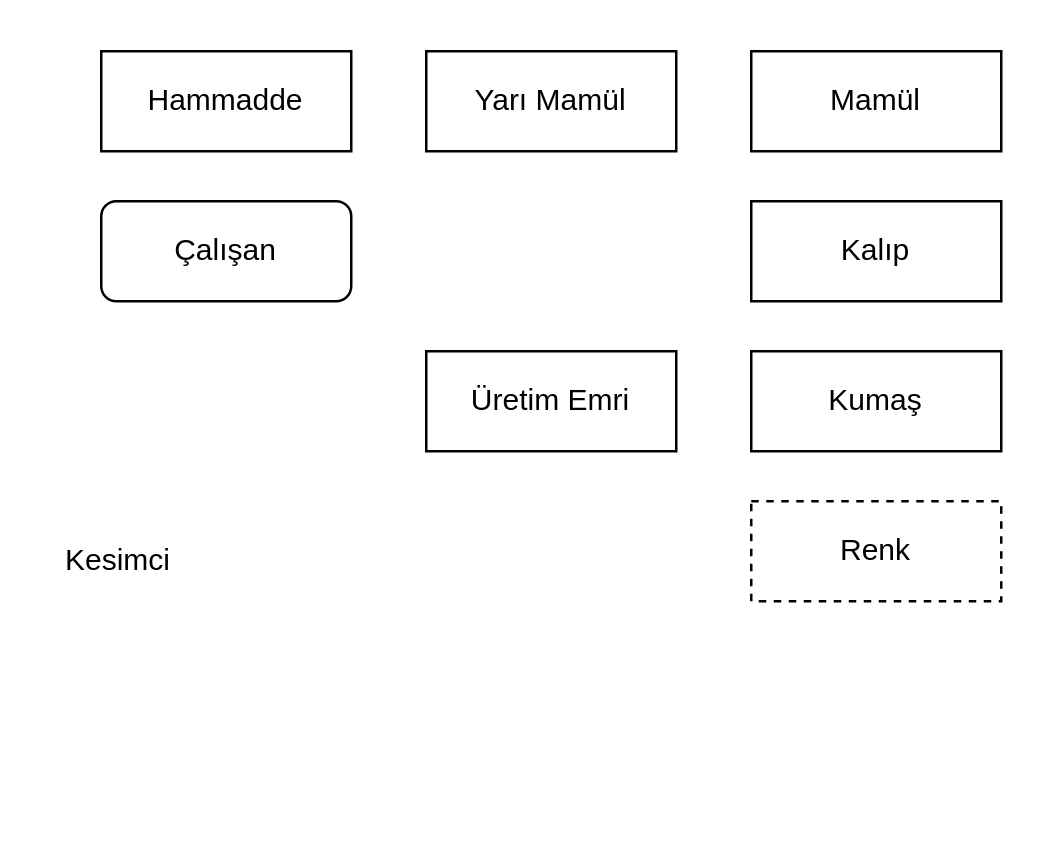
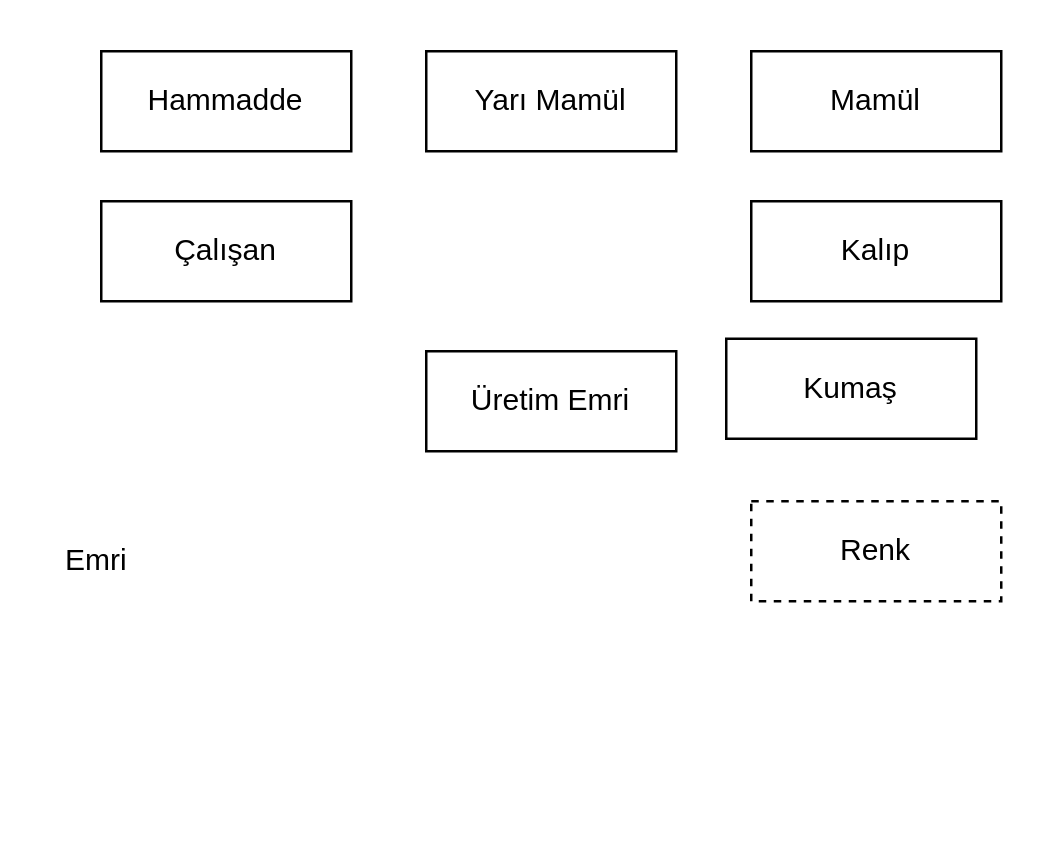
(226, 251) -> (226, 251)
(876, 401) -> (851, 389)
(116, 560) -> (95, 560)
